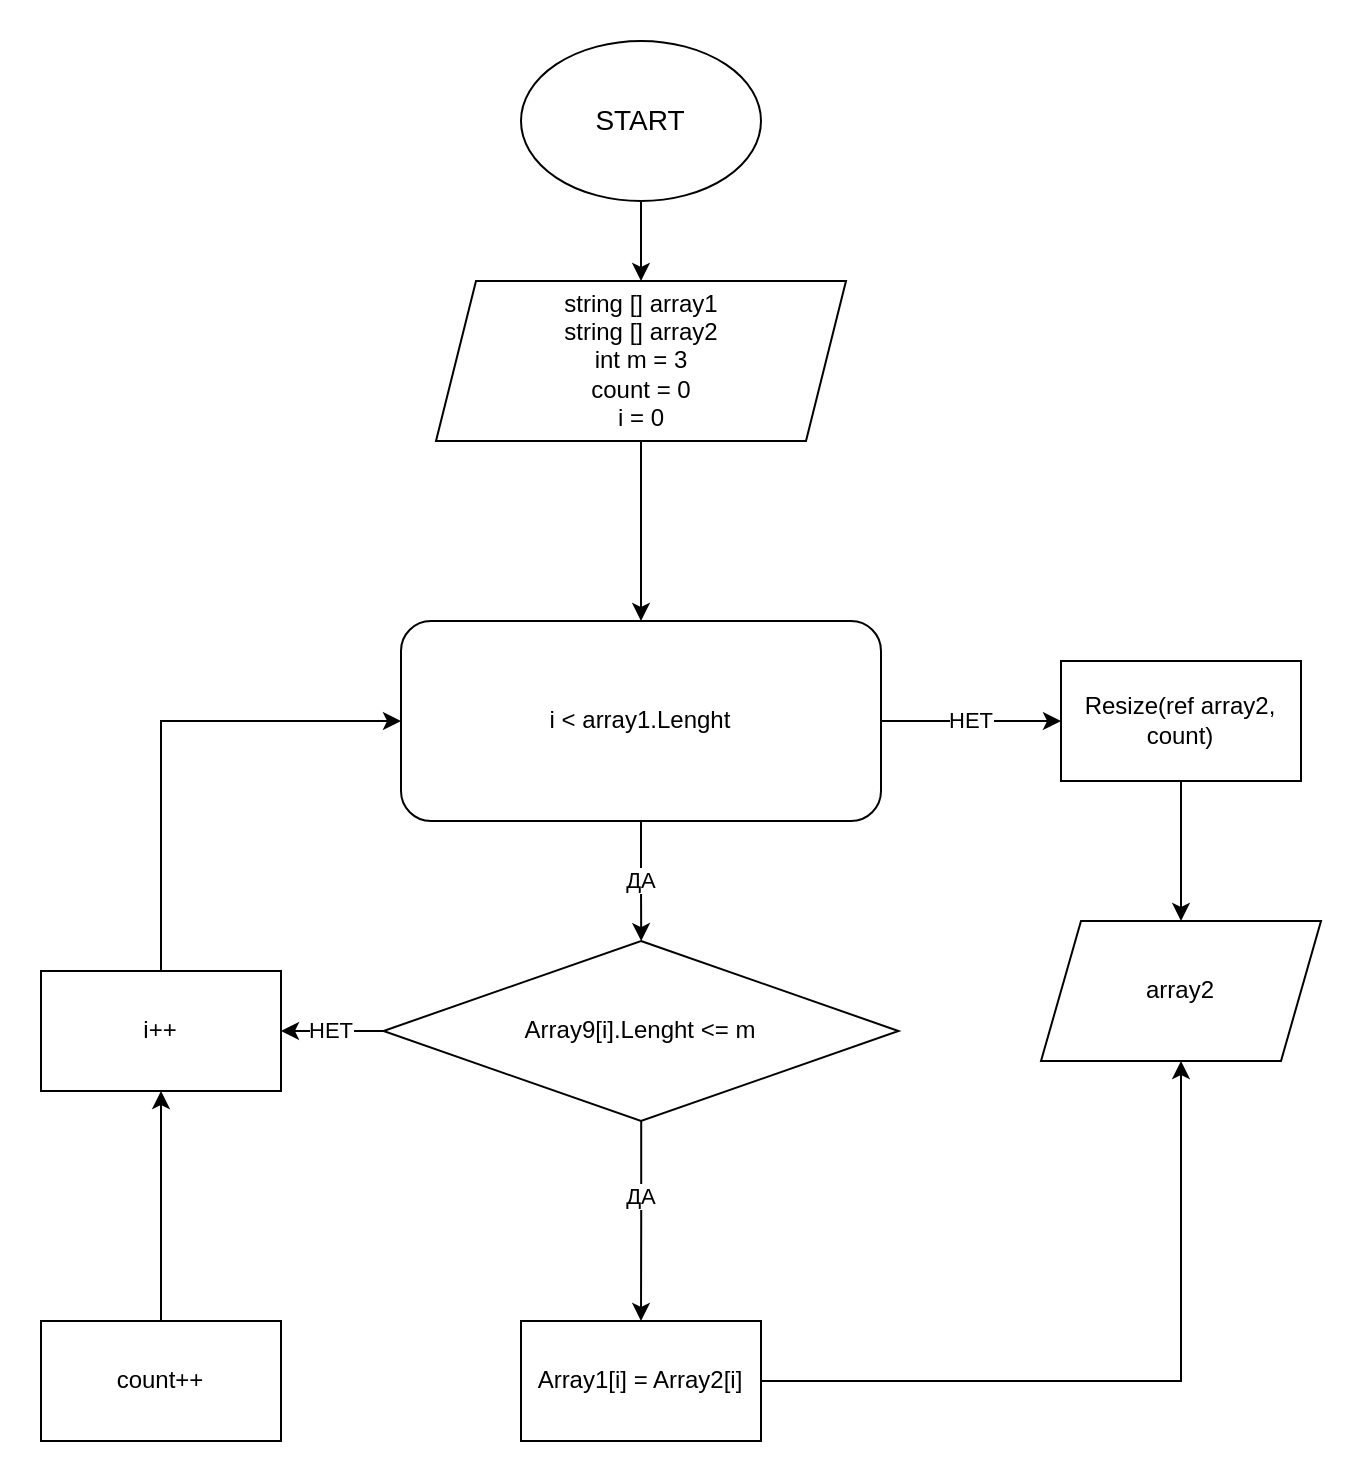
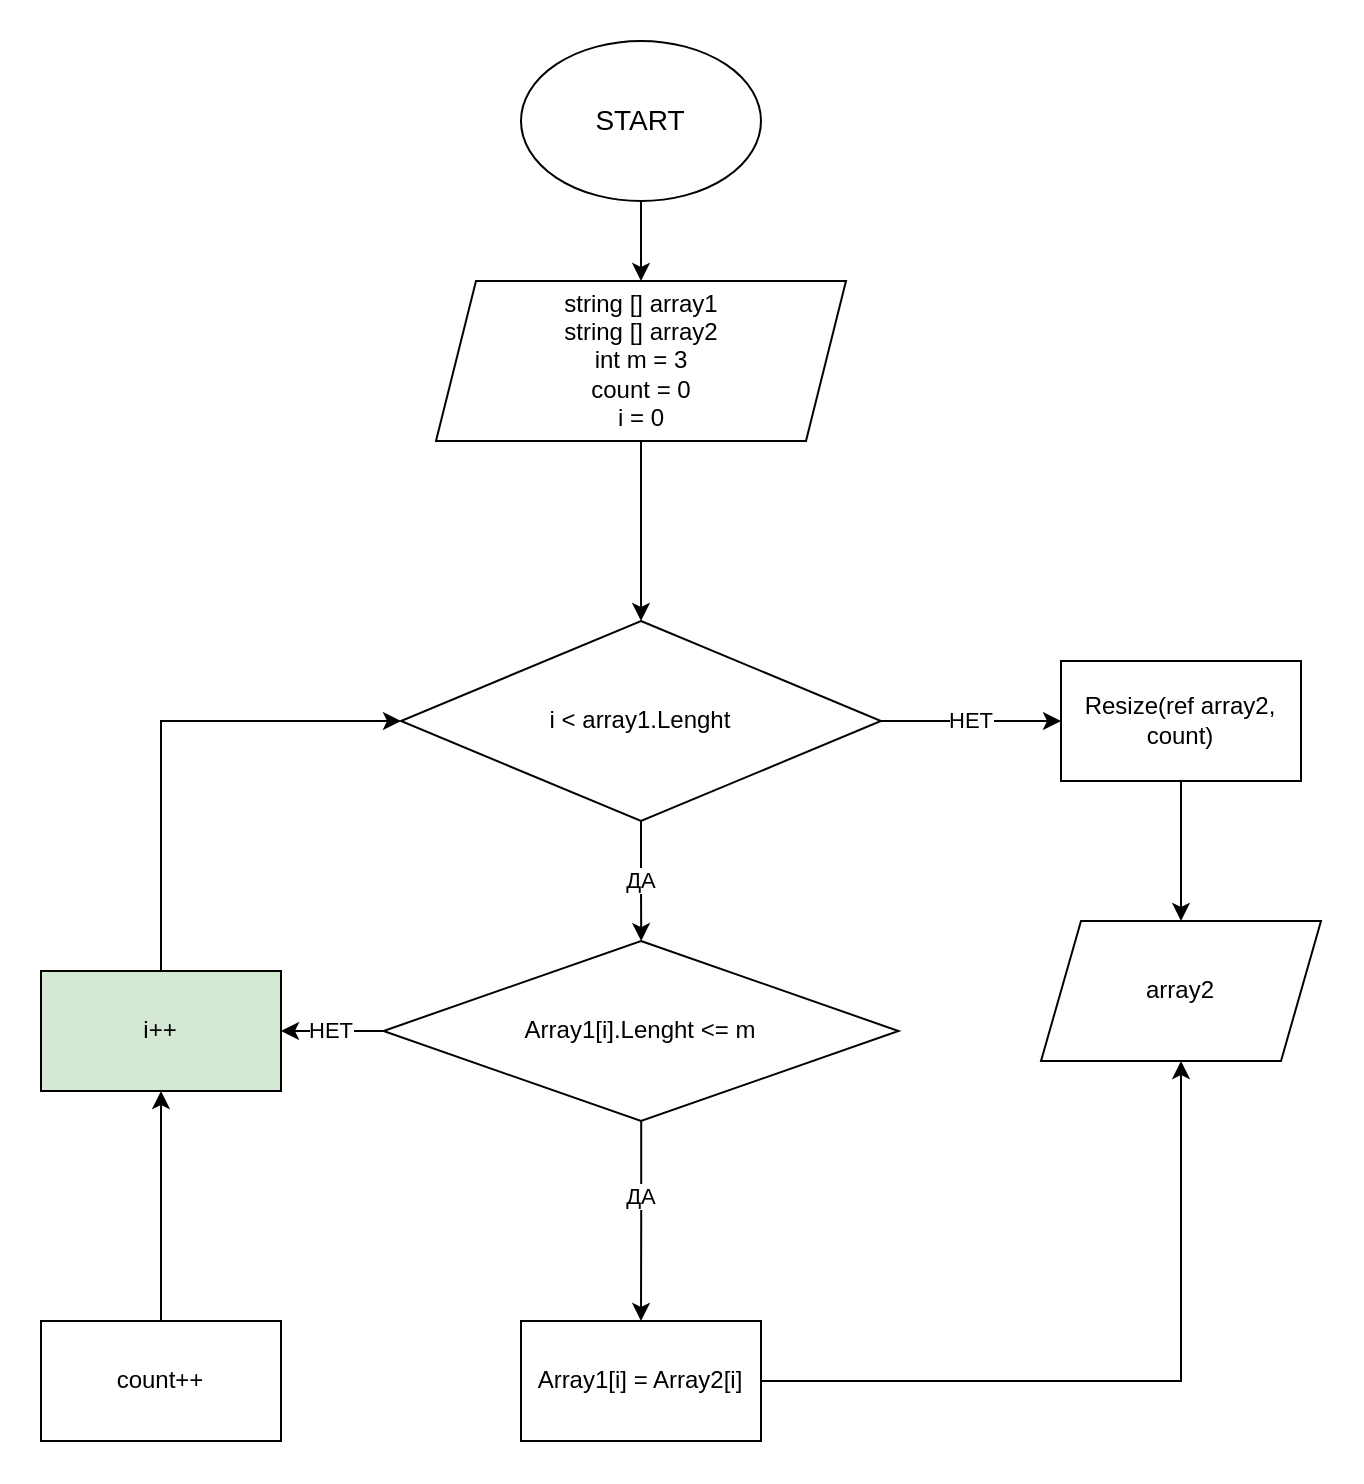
(641, 721) -> (641, 721)
(161, 1031) -> (161, 1031)
(641, 1031) -> (641, 1031)
